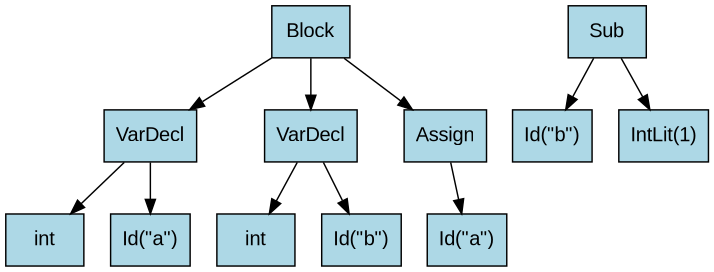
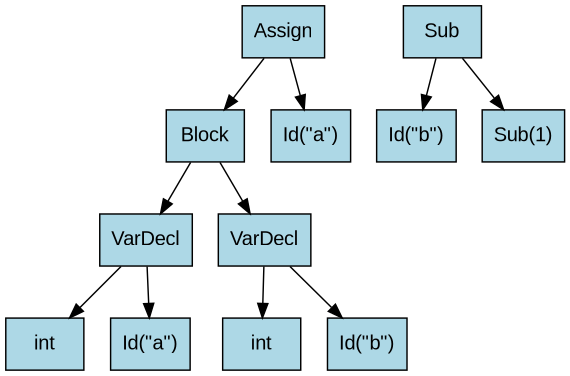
(372, 80) -> (249, 78)
(664, 136) -> (523, 136)
